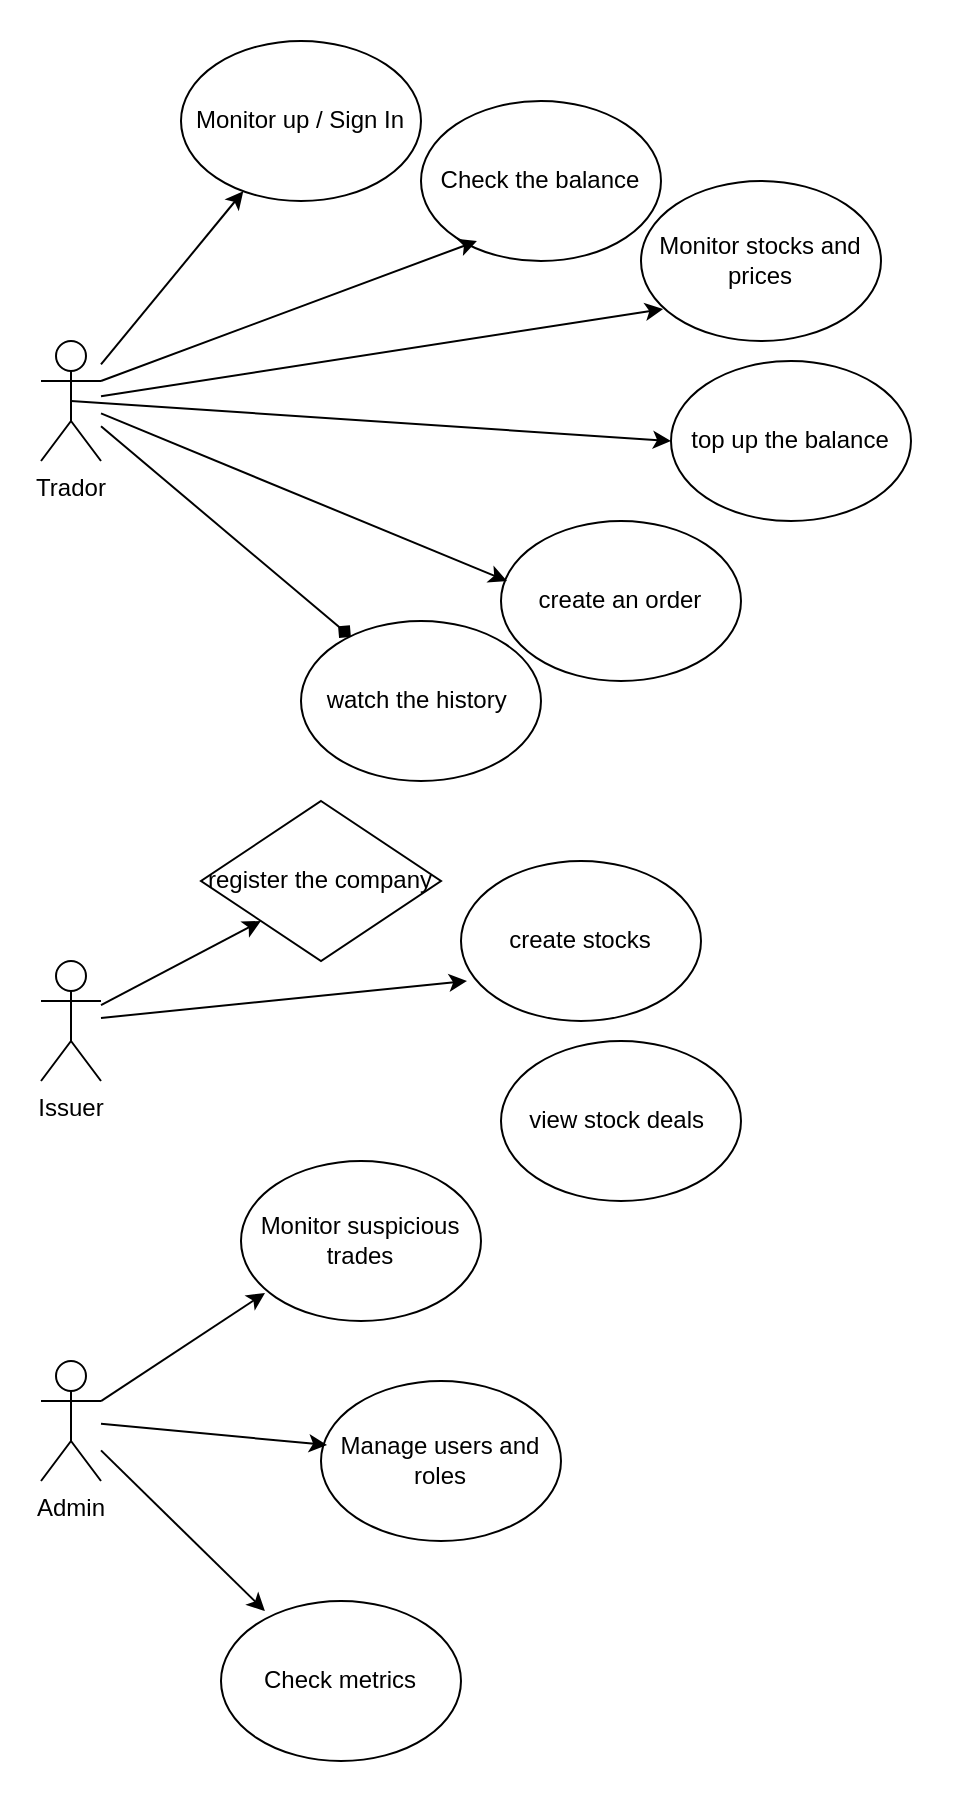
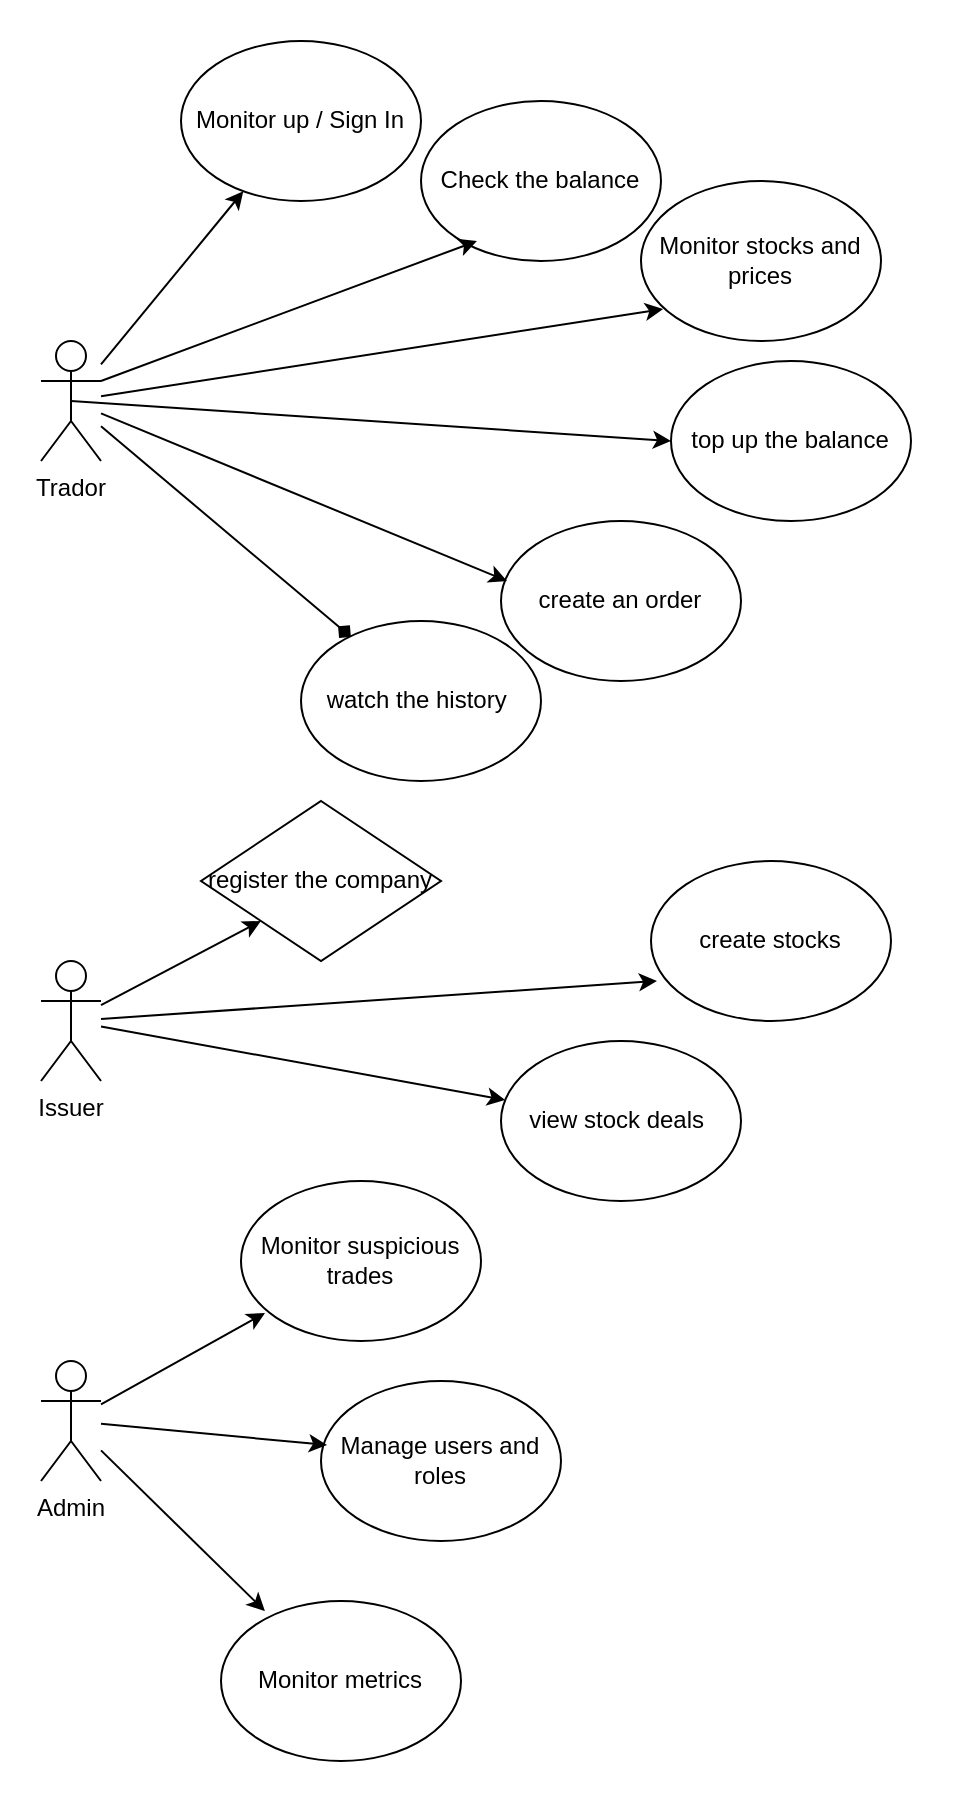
(581, 941) -> (771, 941)
none -> (297, 1062)
(361, 1241) -> (361, 1261)
(341, 1681) -> (341, 1681)
